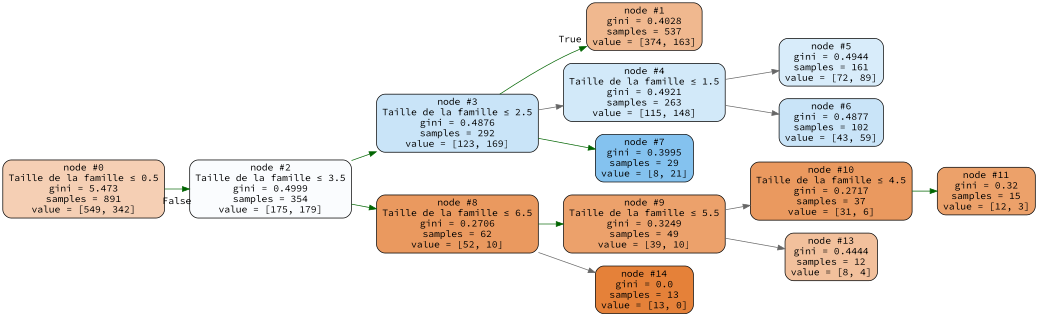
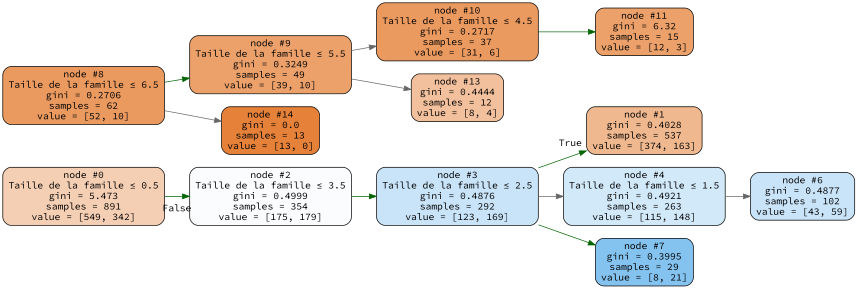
(831, 62) -> none
(986, 186) -> (644, 26)
(360, 206) -> none
